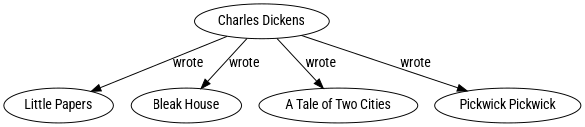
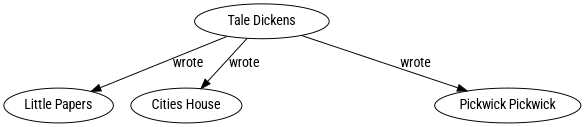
(262, 21) -> (262, 21)
(186, 106) -> (186, 106)
(338, 106) -> none
